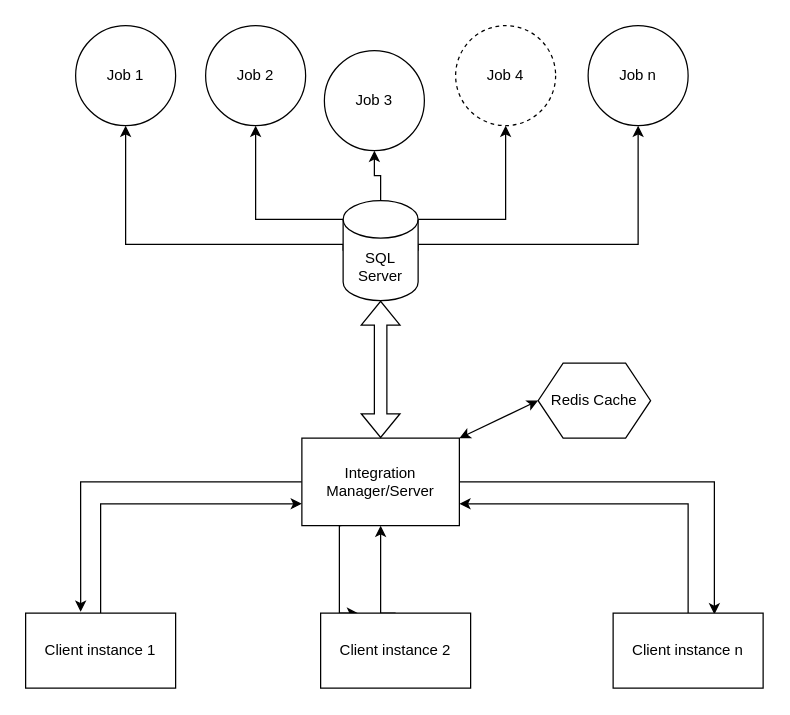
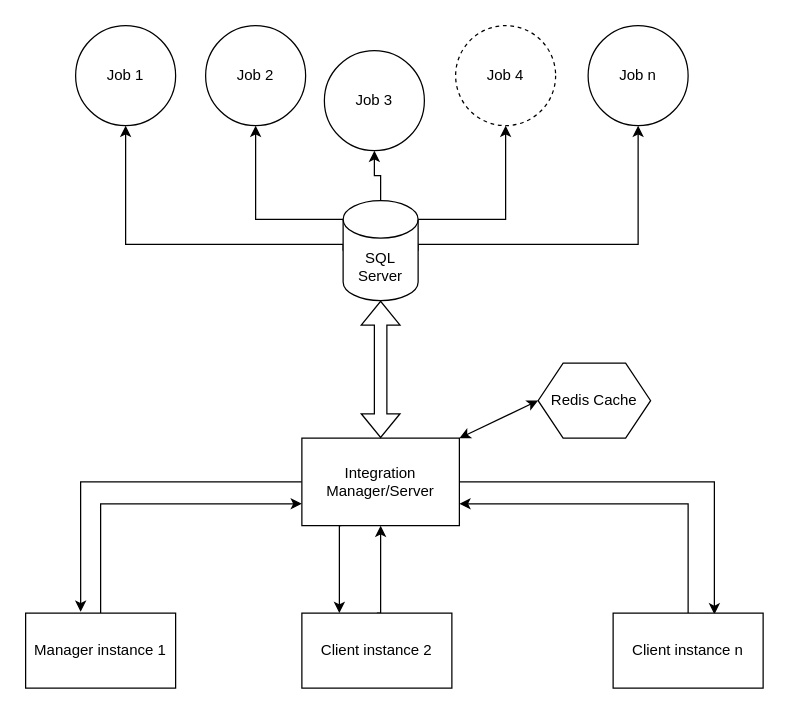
(101, 651) -> (101, 651)
(396, 651) -> (377, 651)
